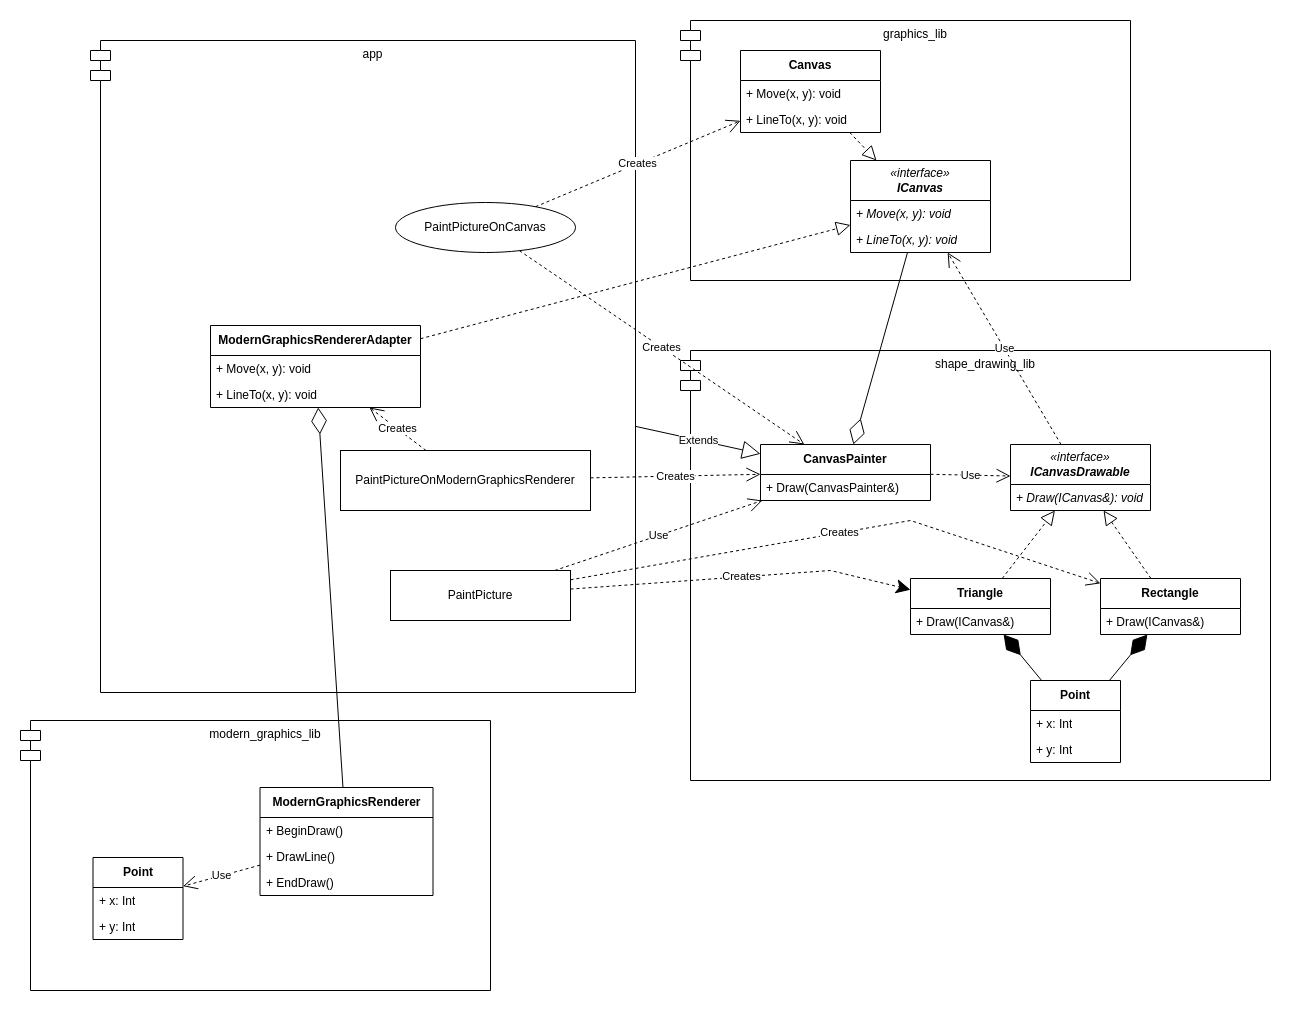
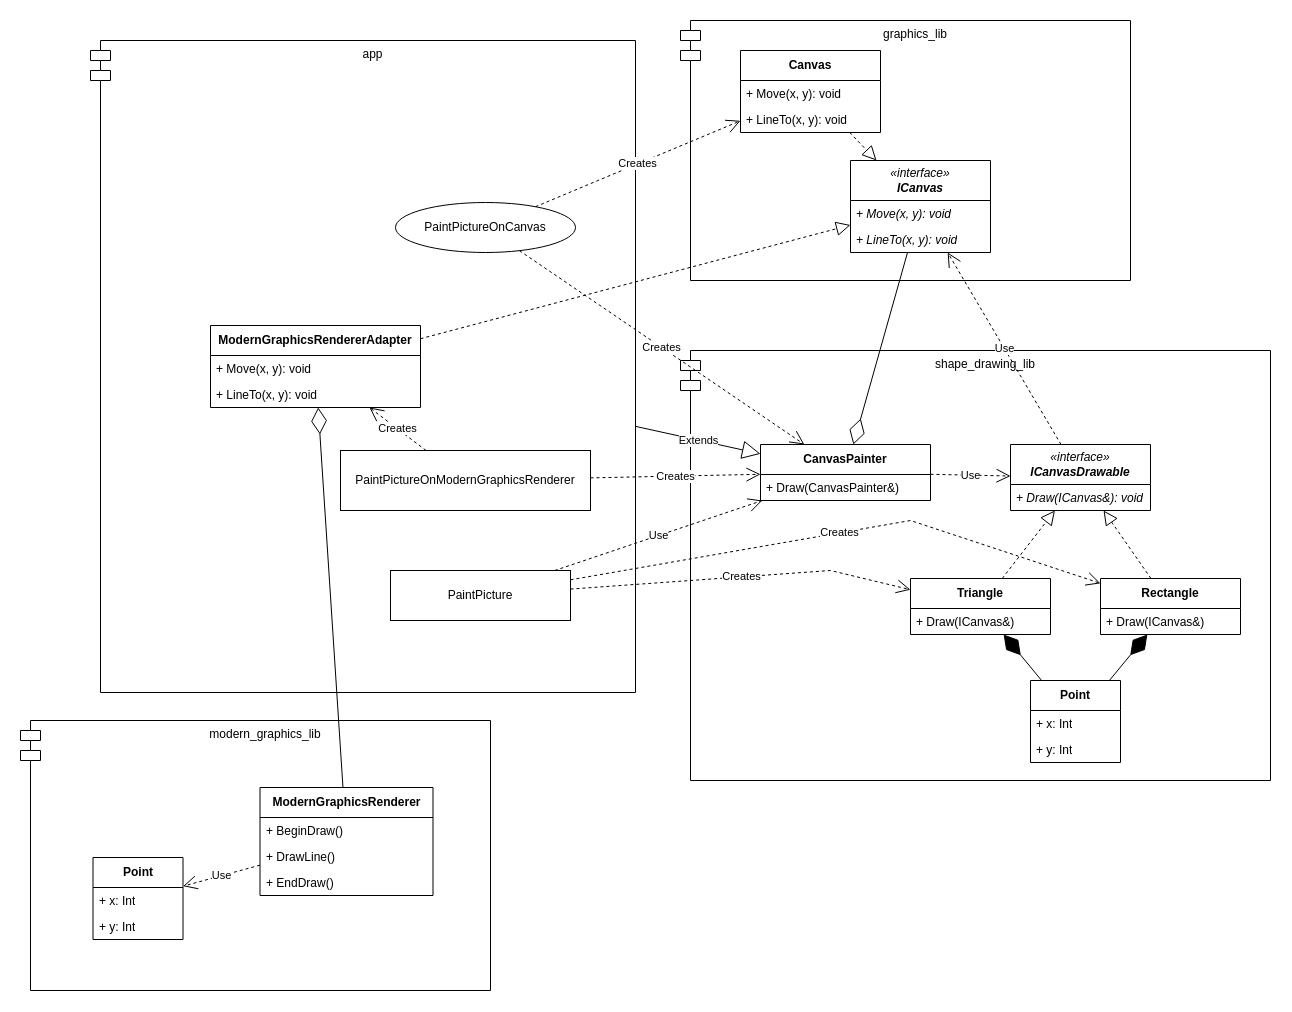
(898, 587) -> (902, 588)
